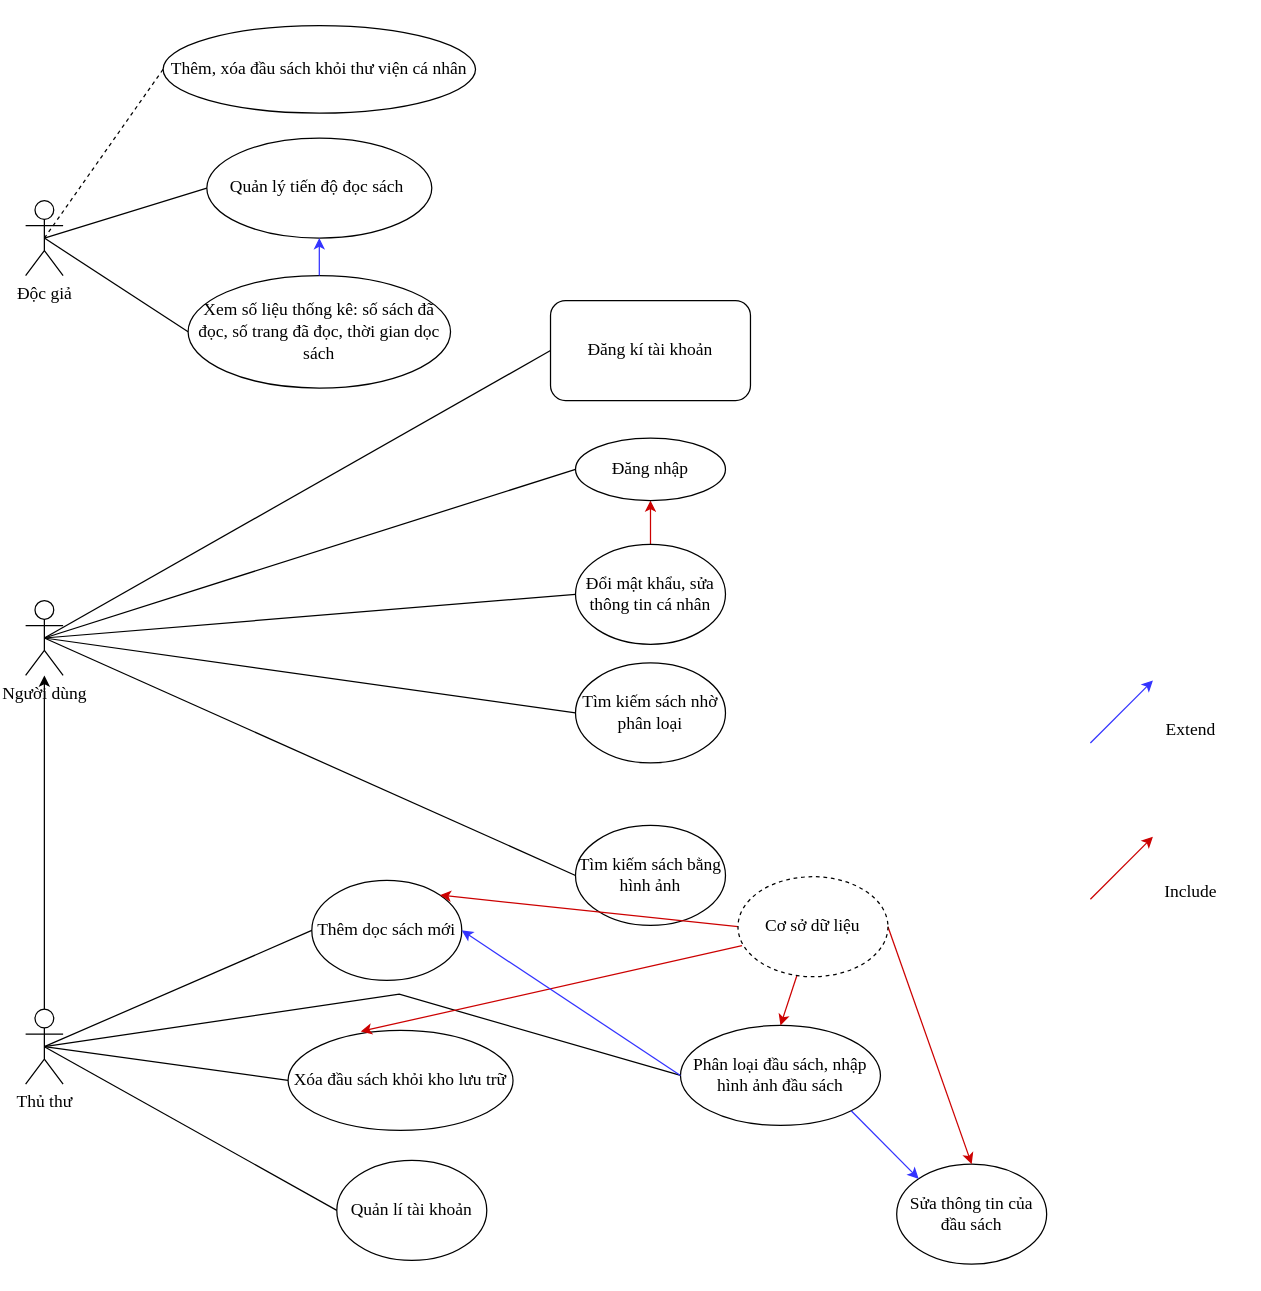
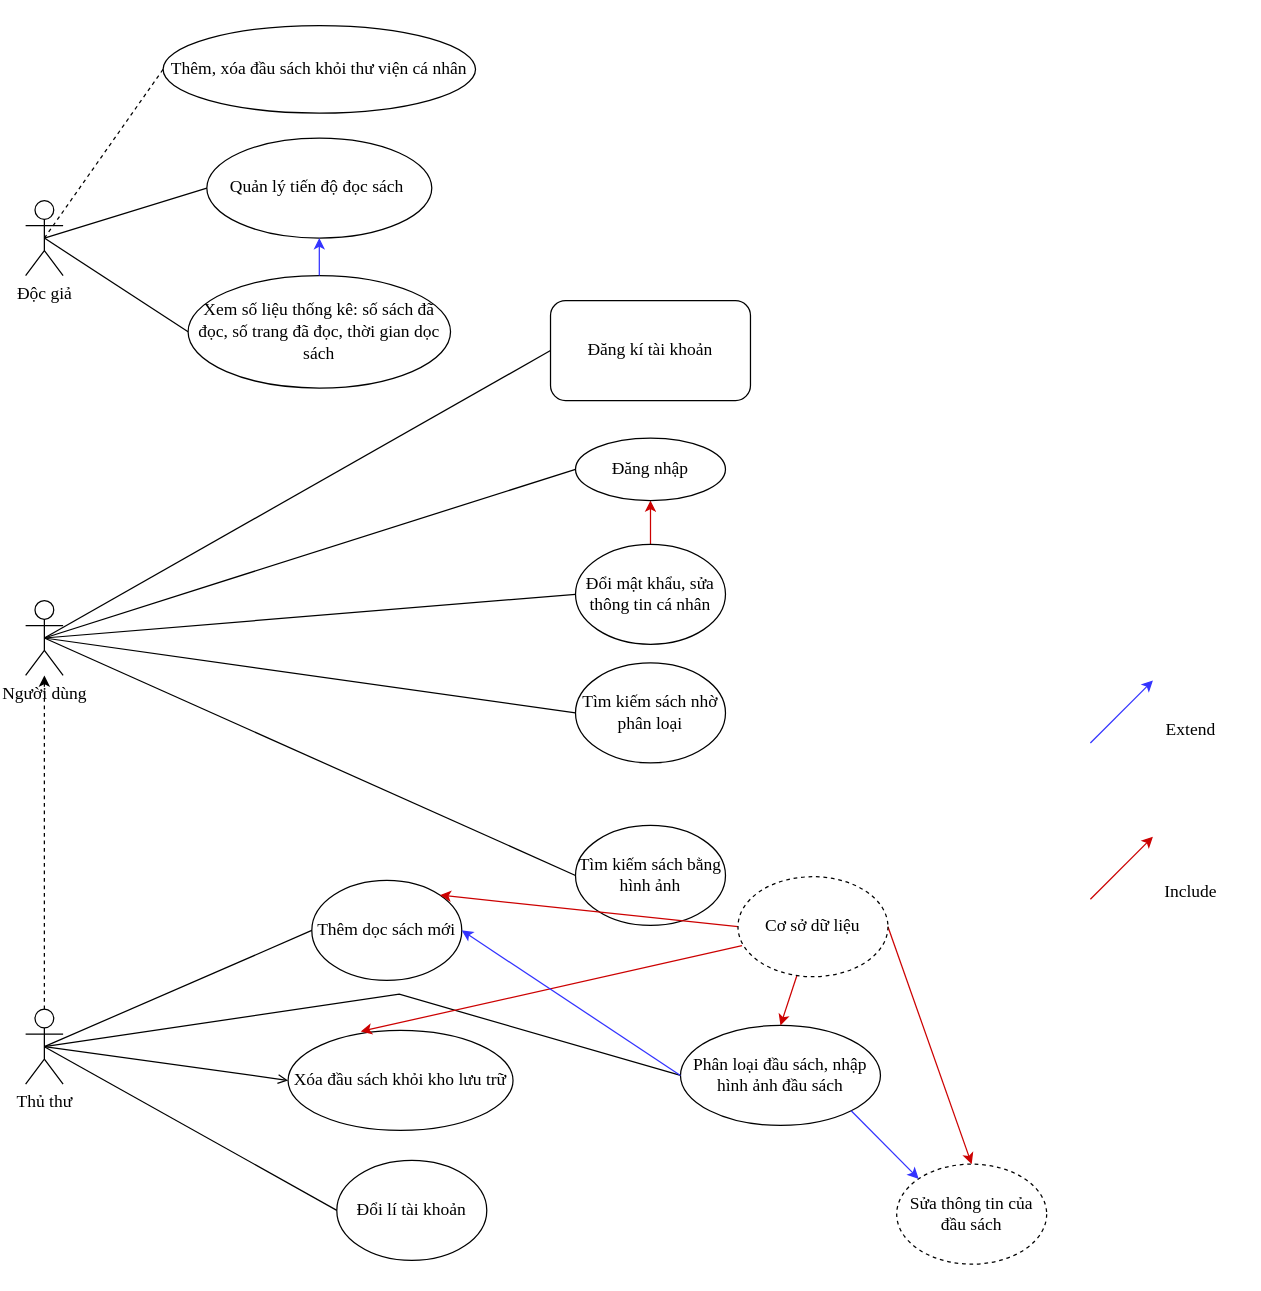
(44, 853) -> (44, 853)
(282, 1080) -> (282, 1080)
(412, 1211) -> (412, 1211)
(972, 1214) -> (972, 1214)
